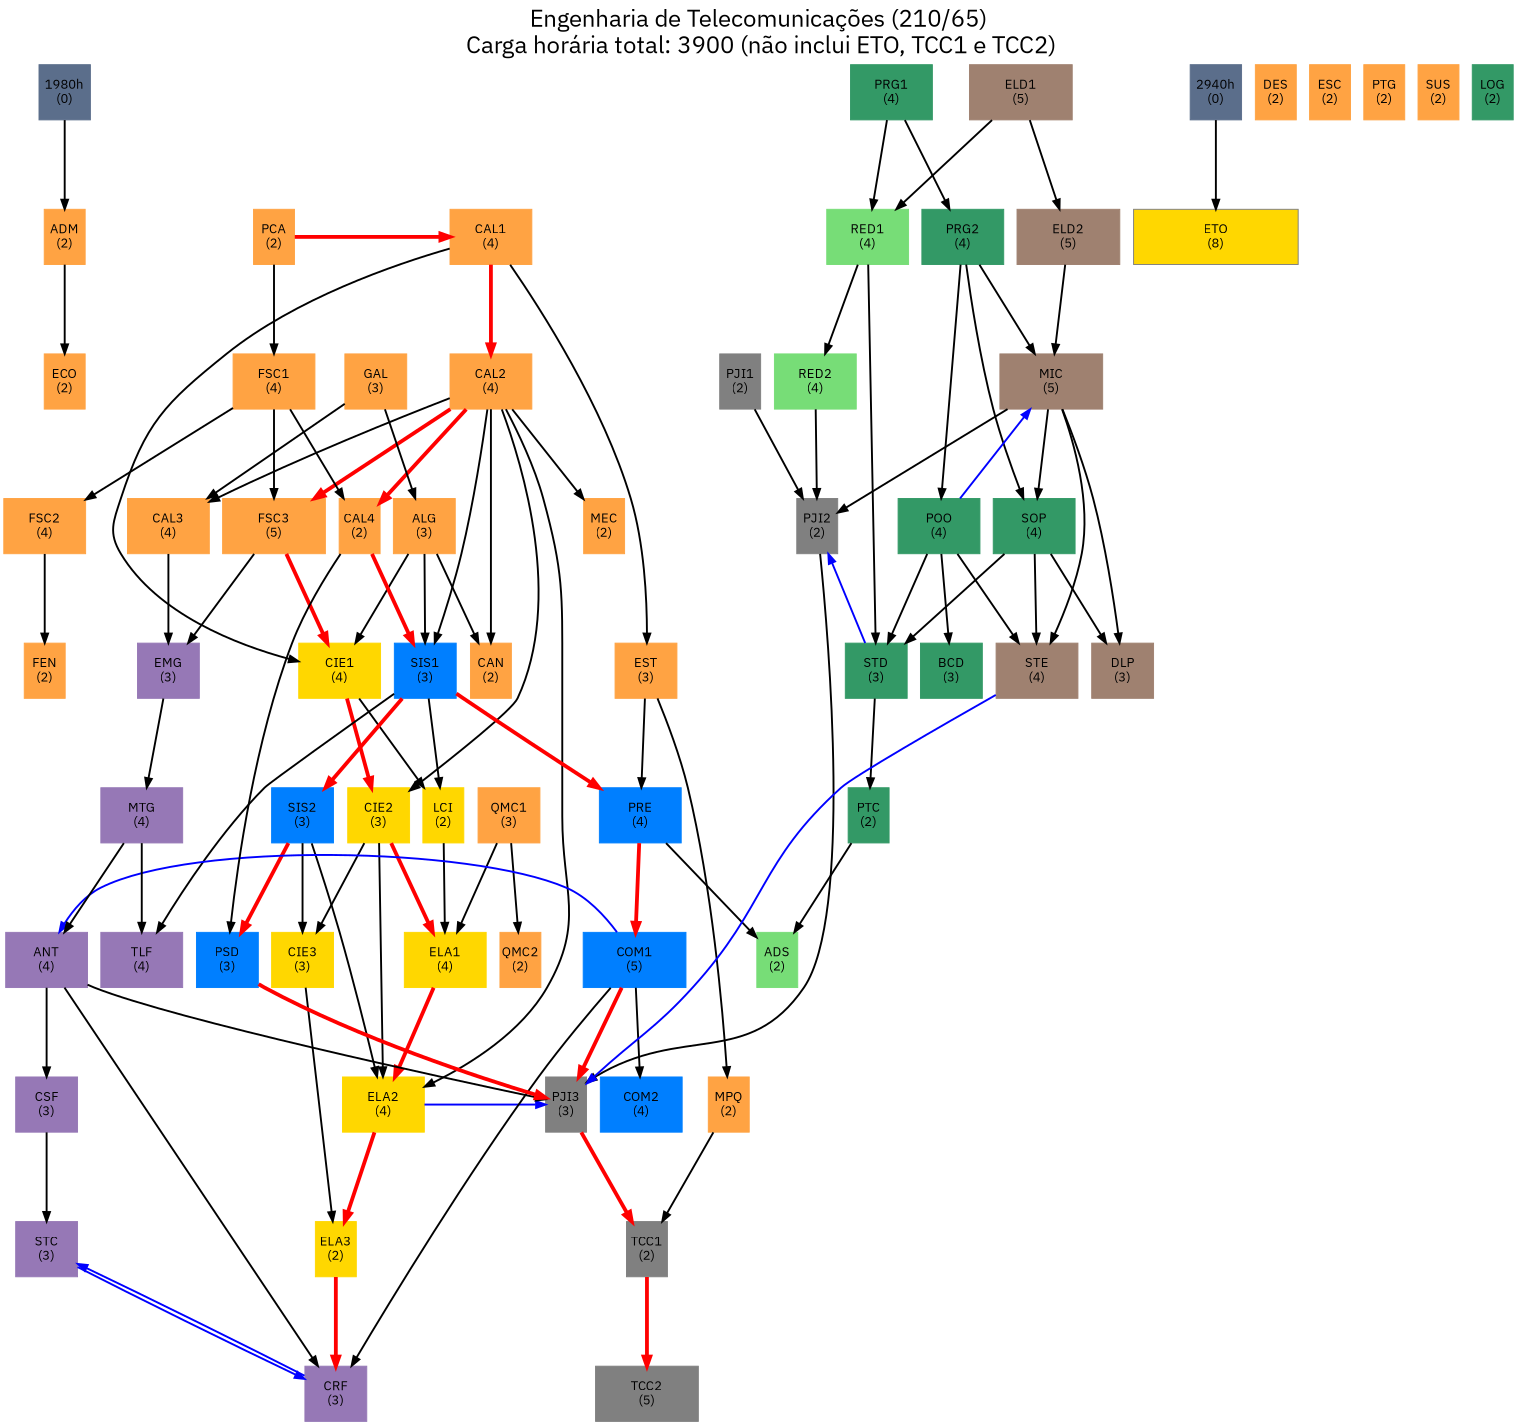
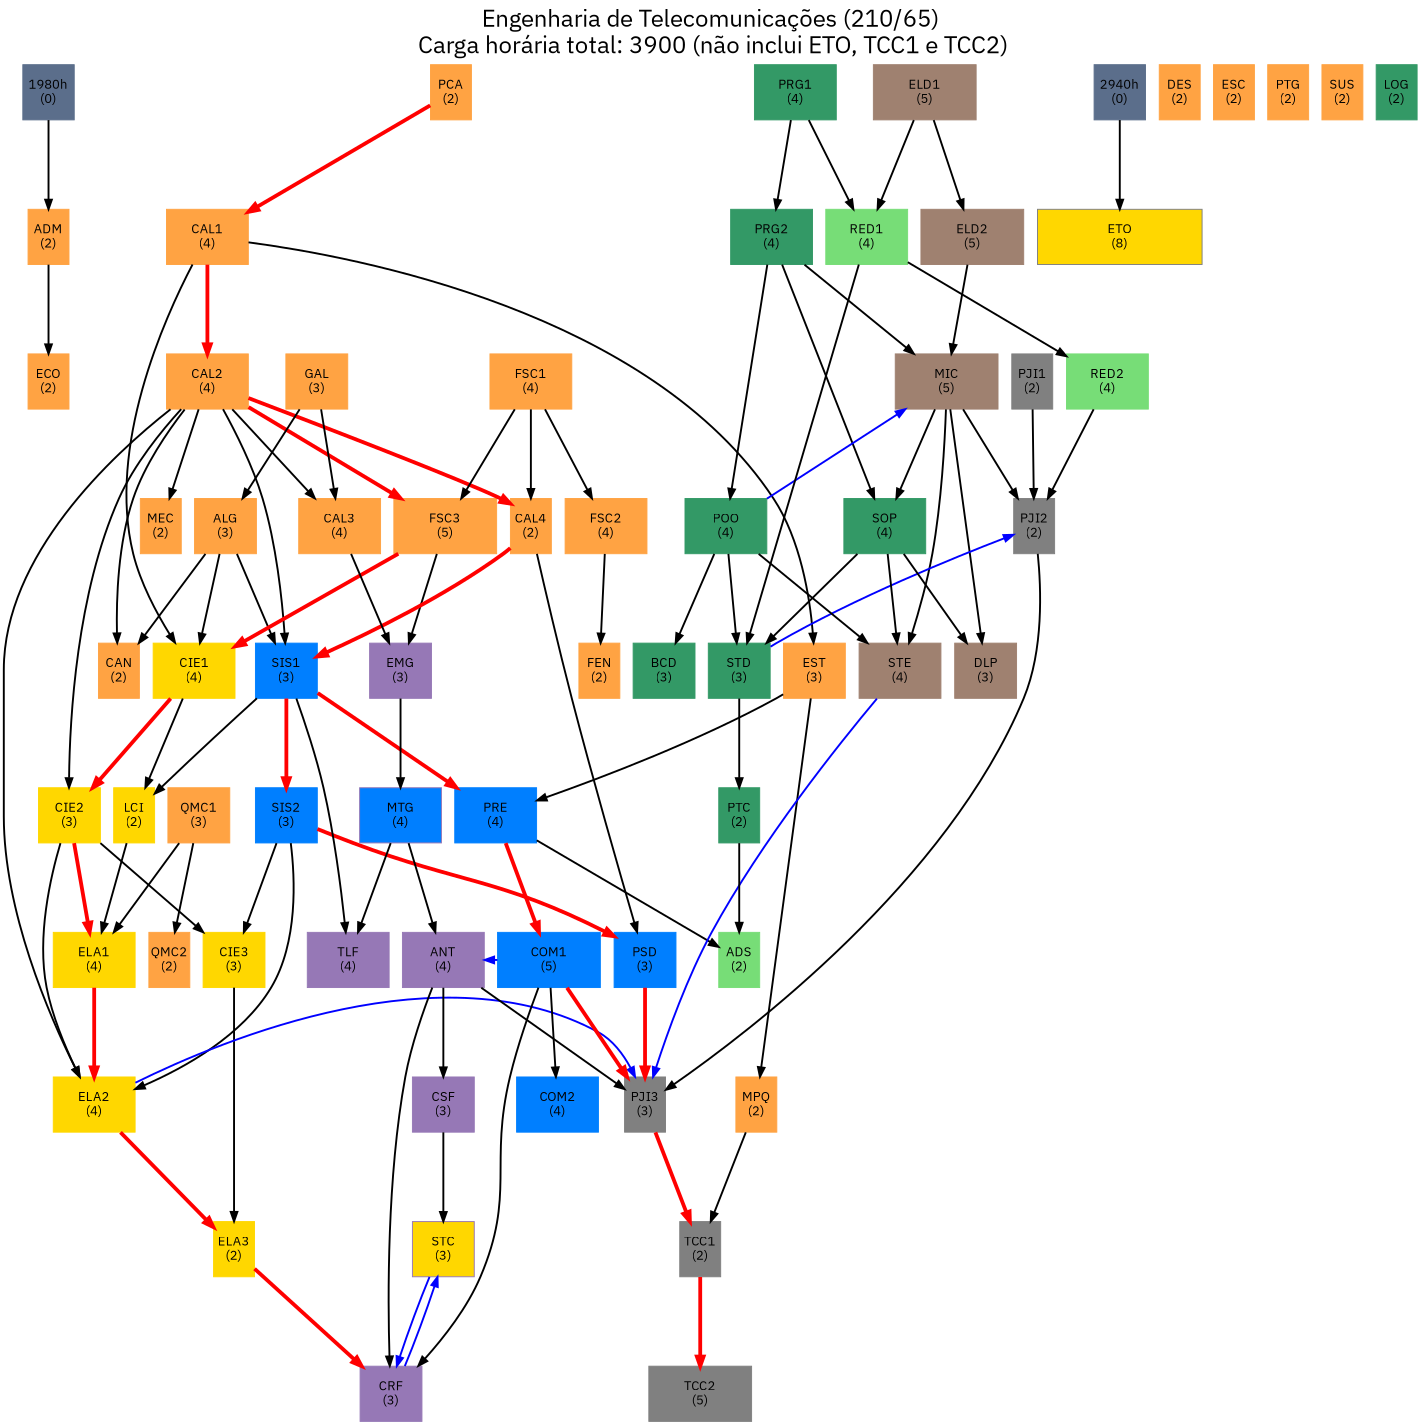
(274, 304) -> none
(142, 815) -> (401, 815)
(47, 1249) -> (443, 1249)
